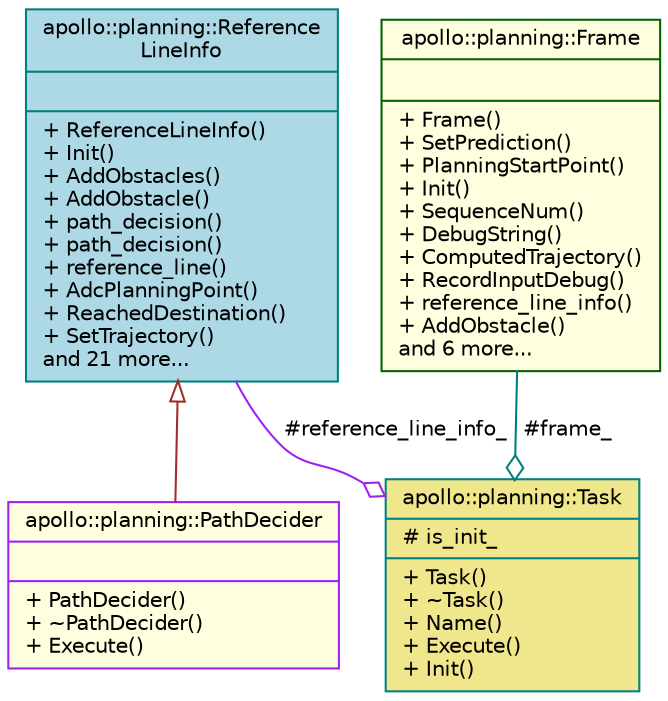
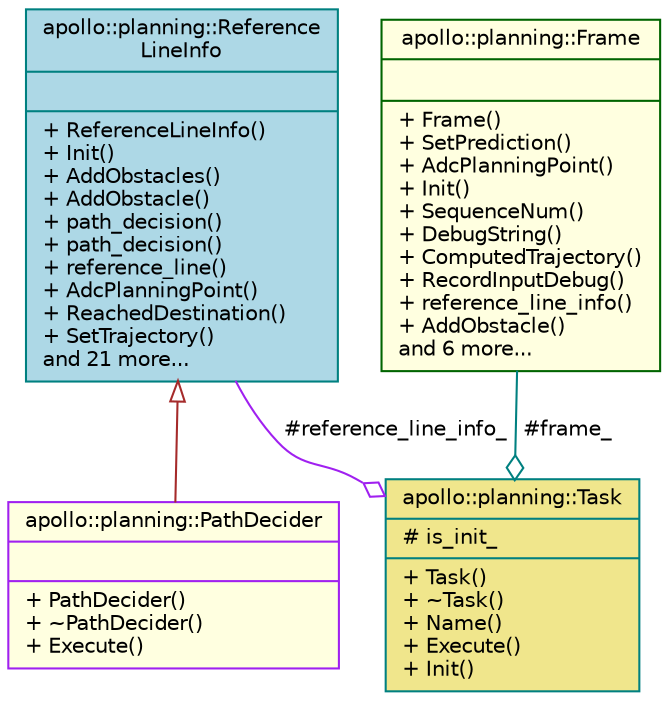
(511, 166) -> (506, 166)
